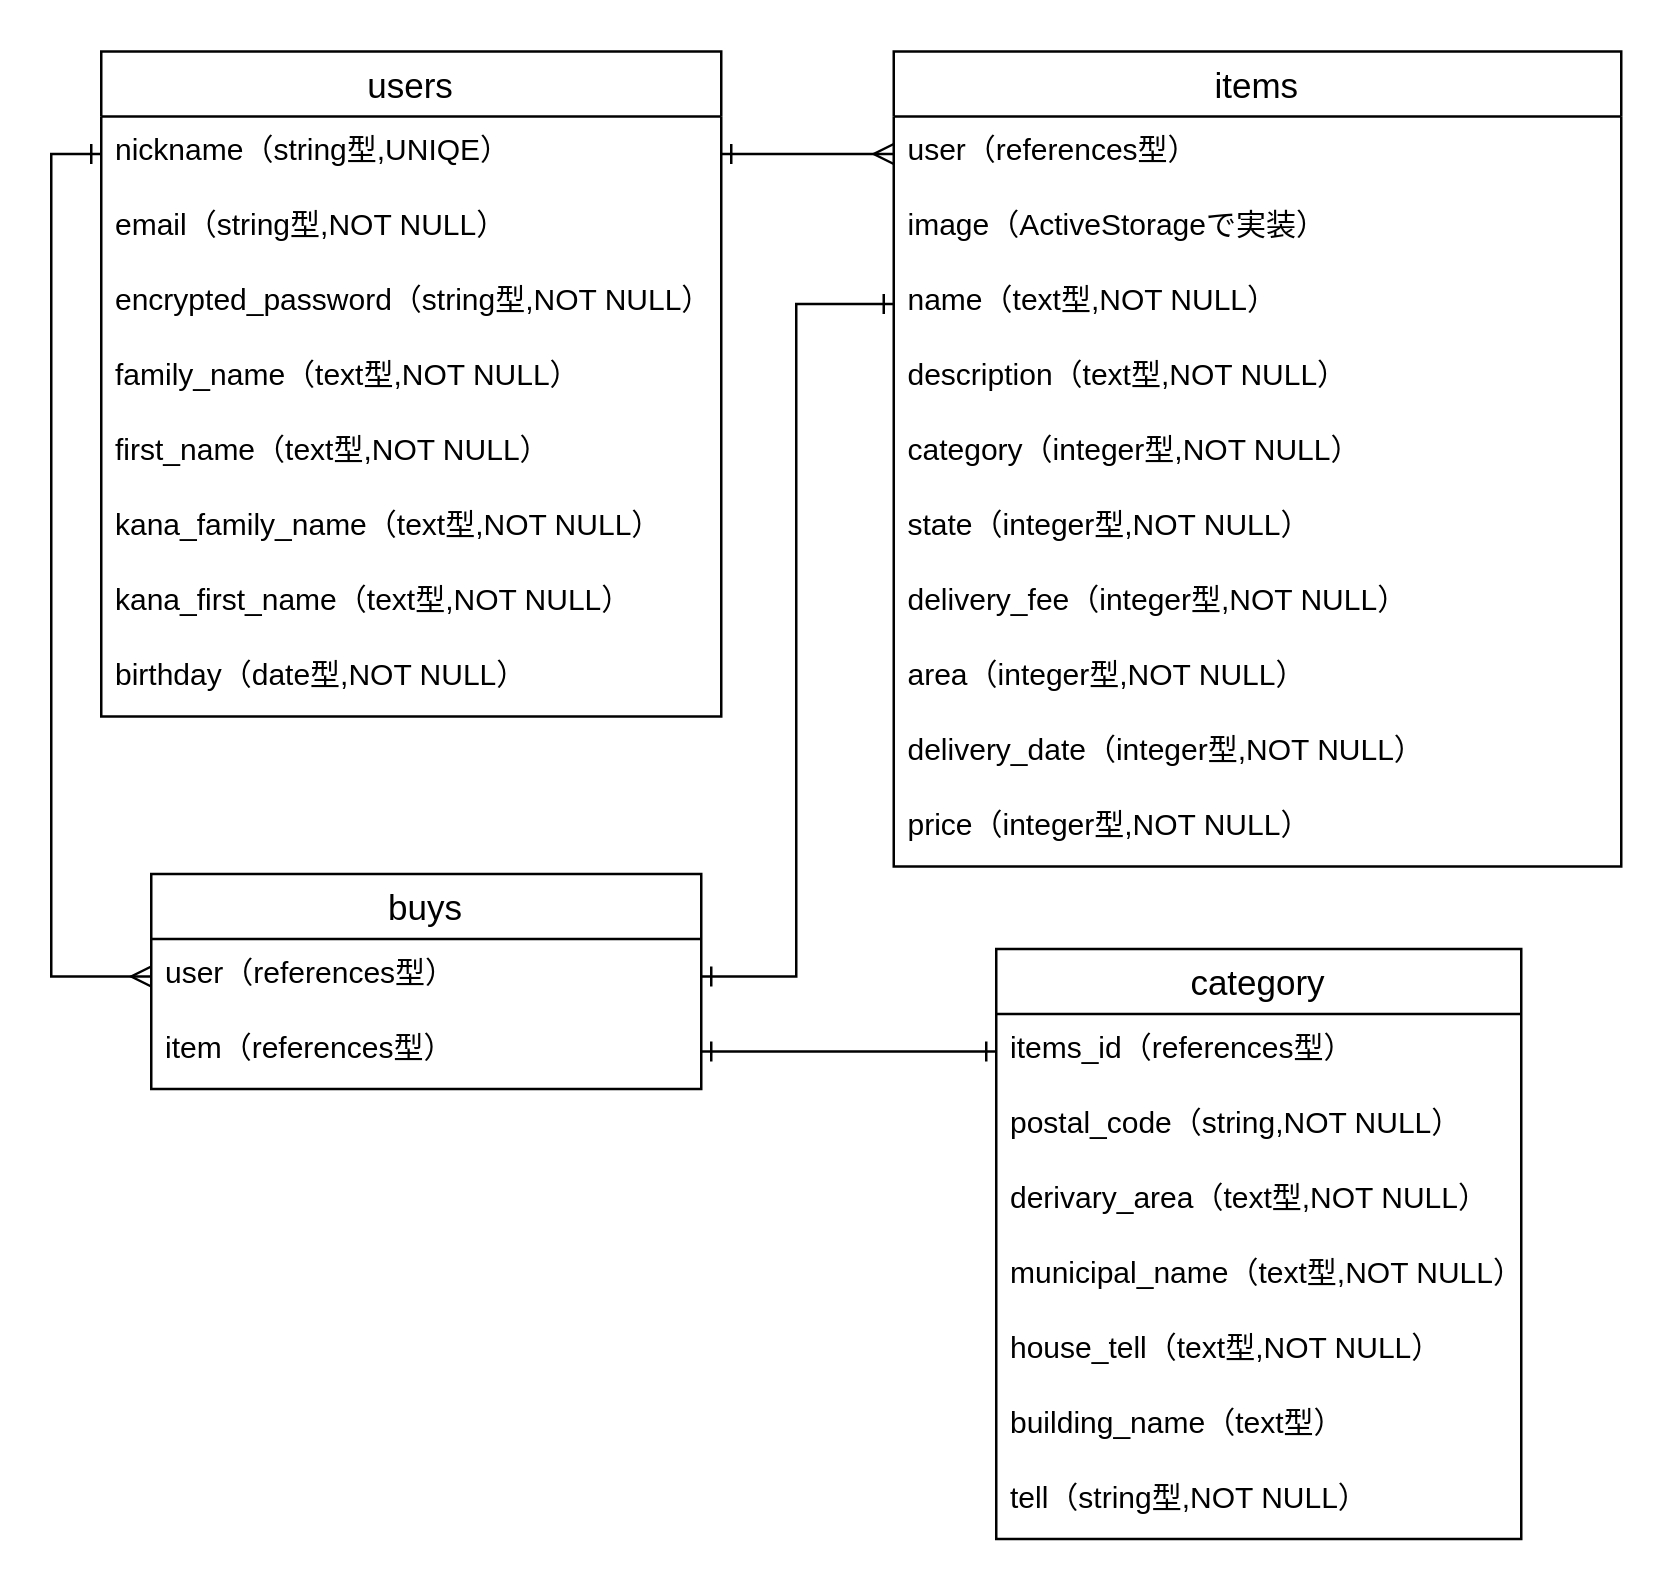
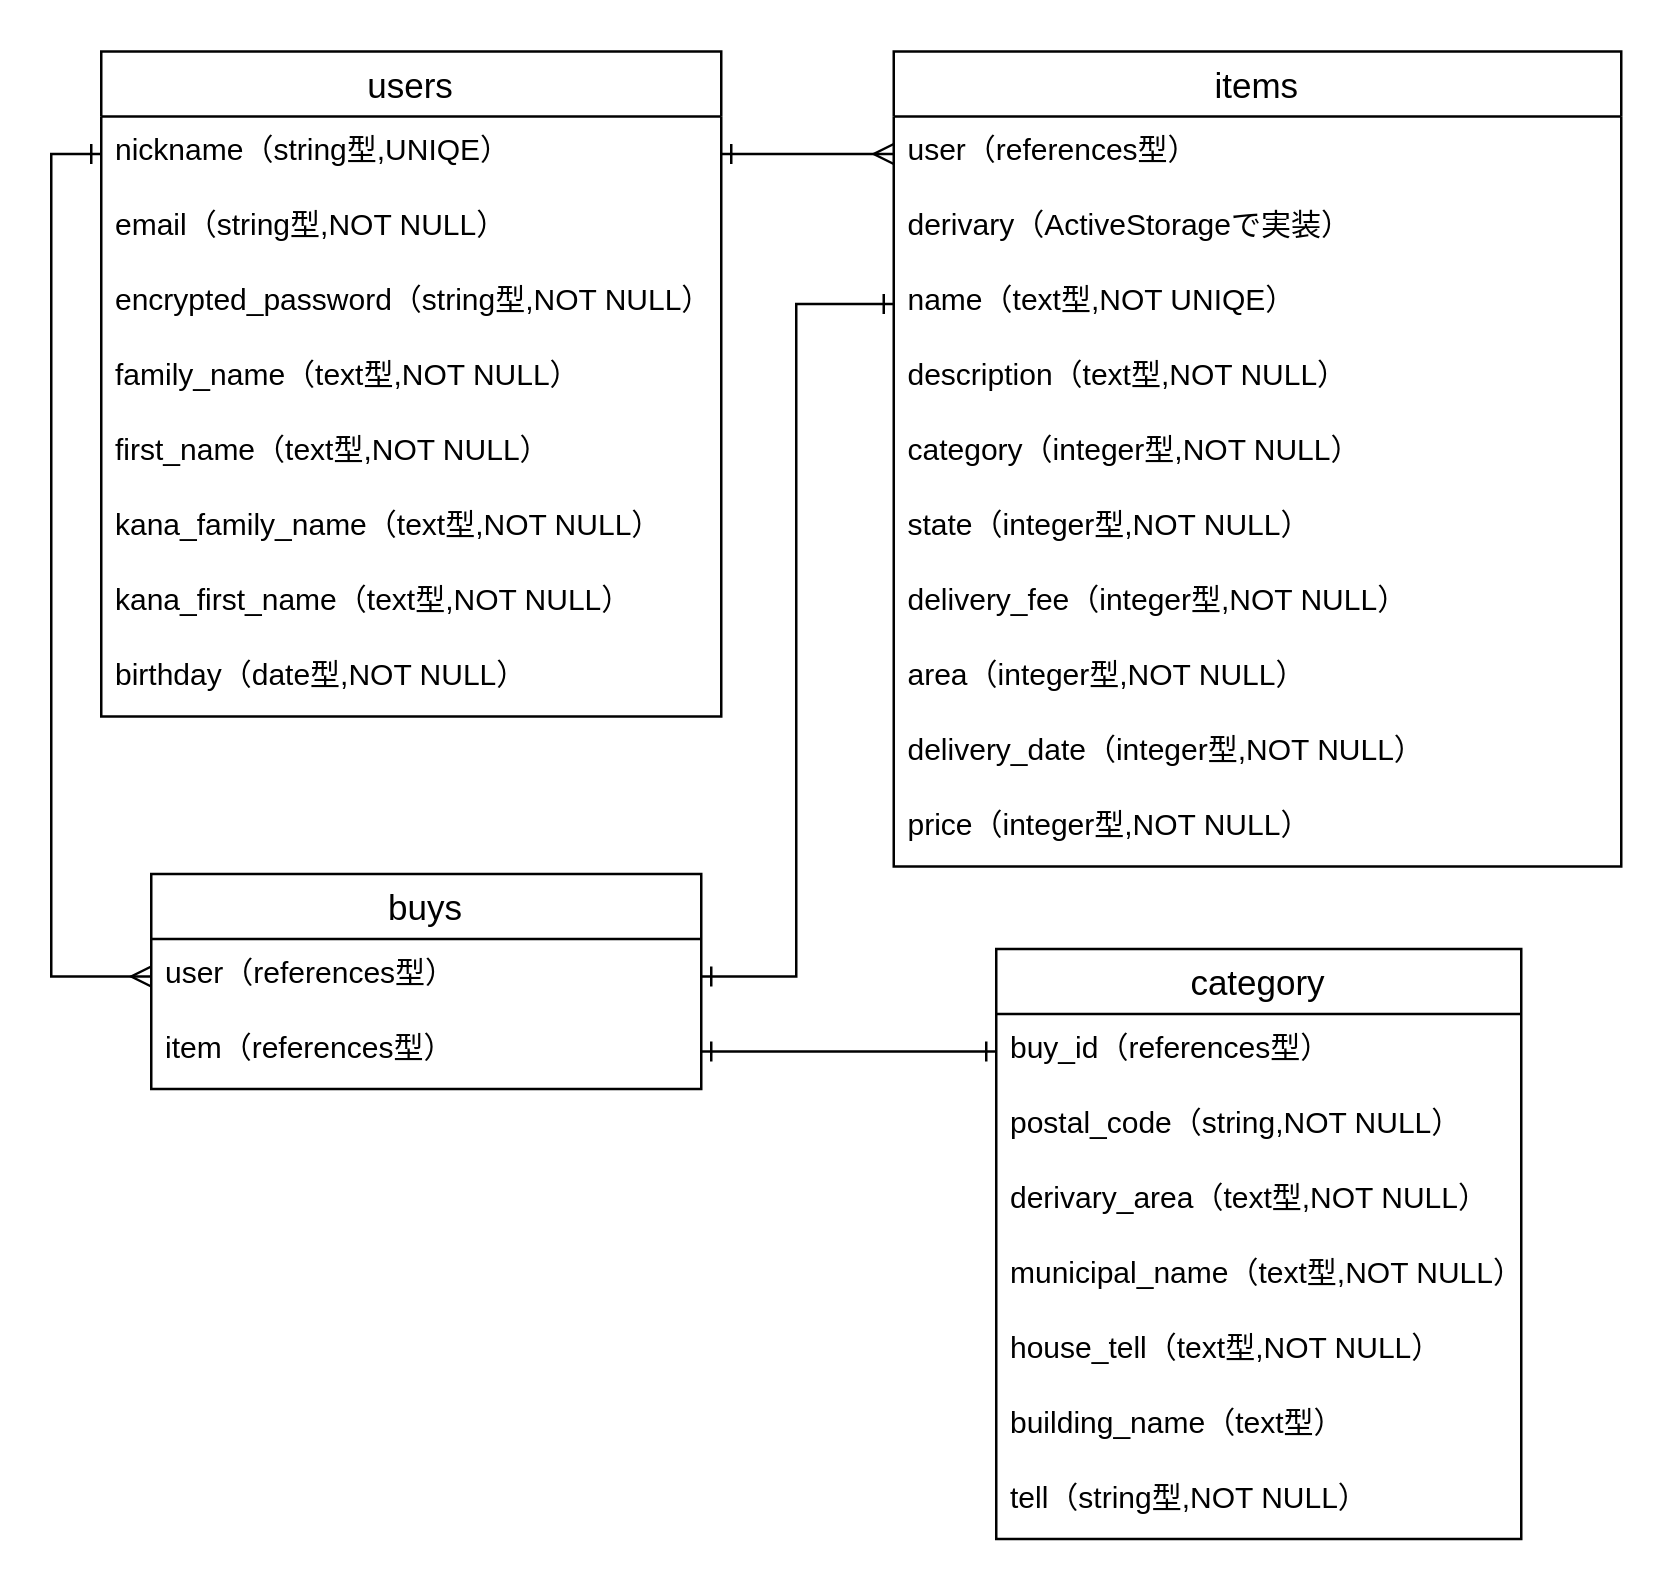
(1126, 225) -> (1151, 225)
(1088, 300) -> (1096, 300)
(1198, 1048) -> (1186, 1048)
